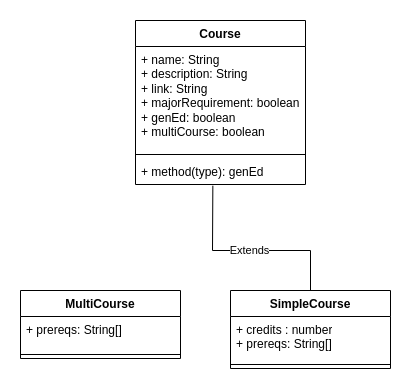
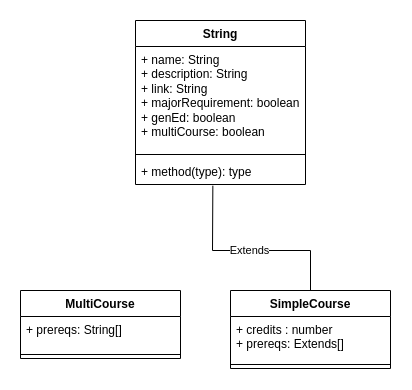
(221, 35) -> (221, 35)
(207, 173) -> (204, 173)
(294, 338) -> (299, 338)
